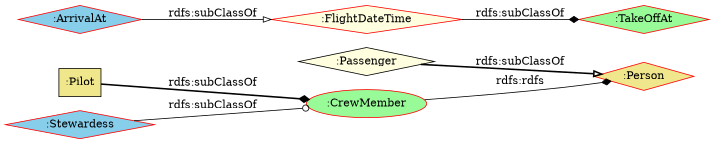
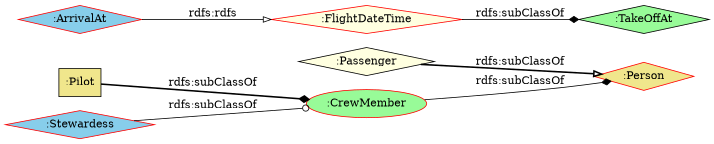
(213, 14) -> (213, 14)
(644, 19) -> (644, 19)
(520, 81) -> (520, 81)
